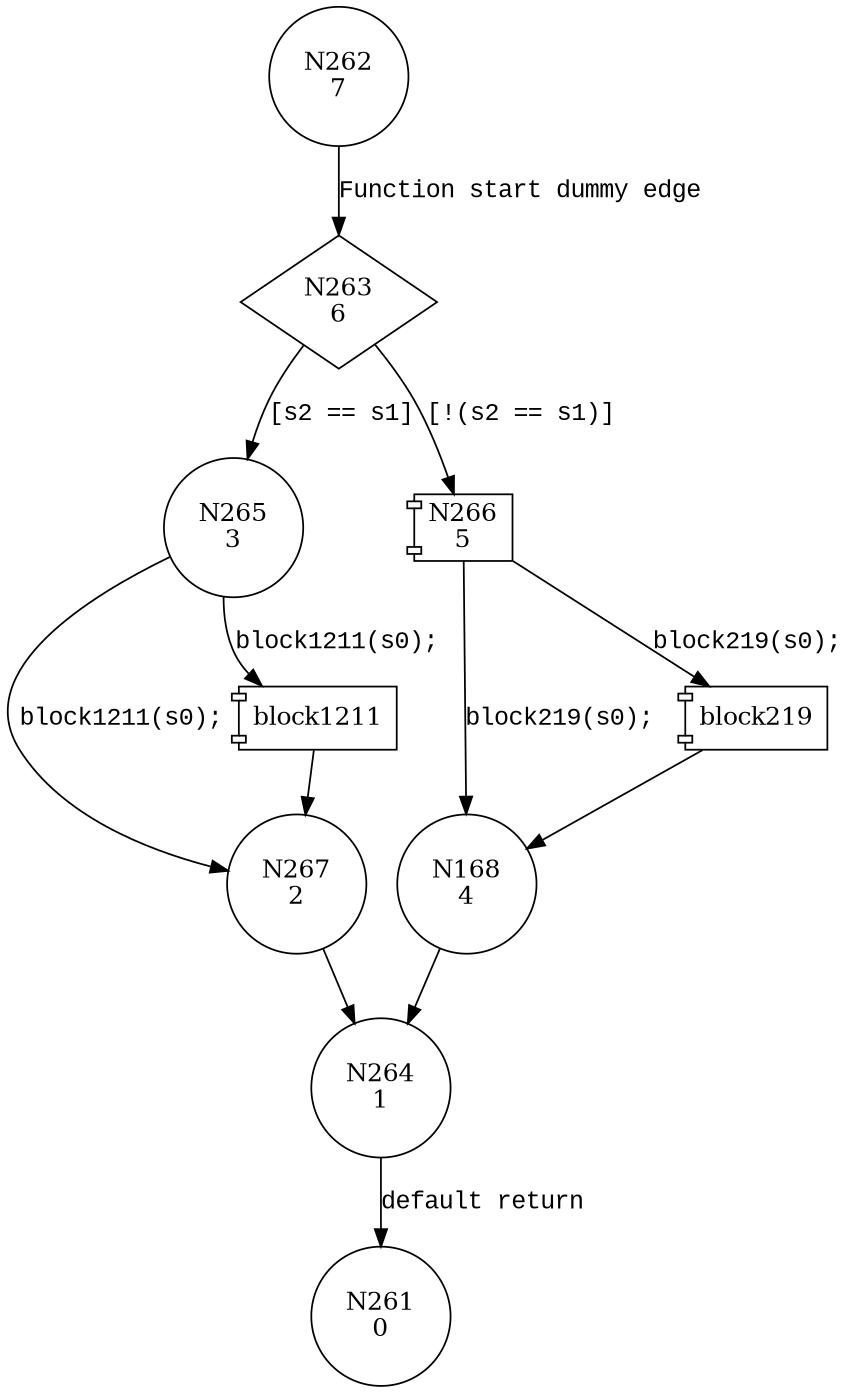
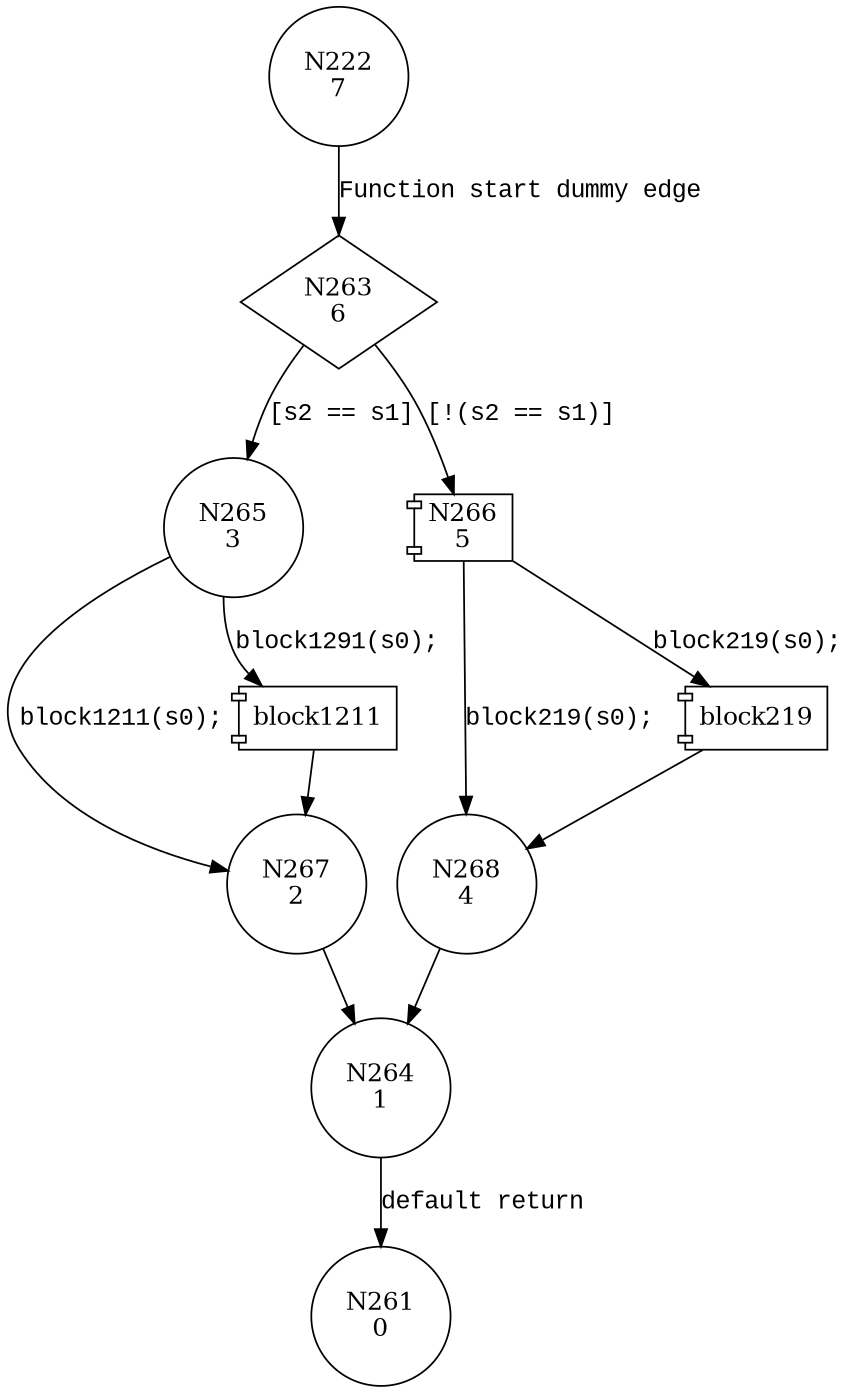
(339, 76) -> (339, 76)
(337, 642) -> (337, 642)
(467, 884) -> (467, 884)
